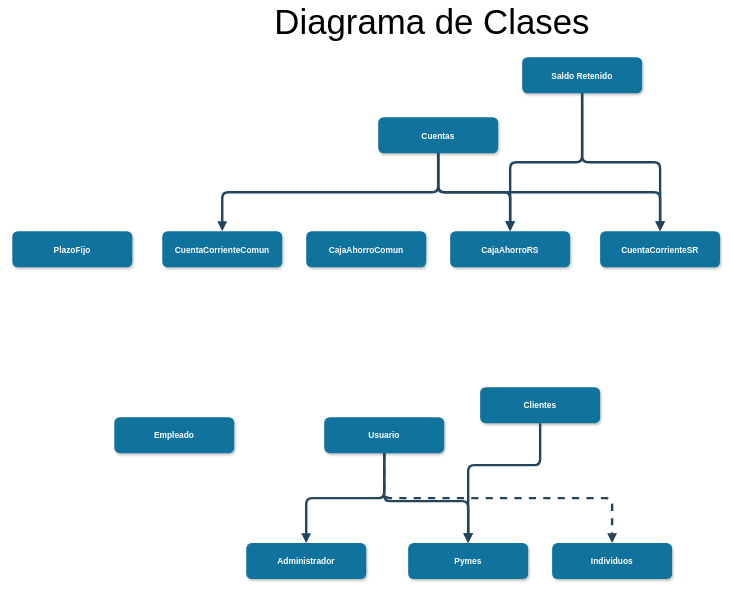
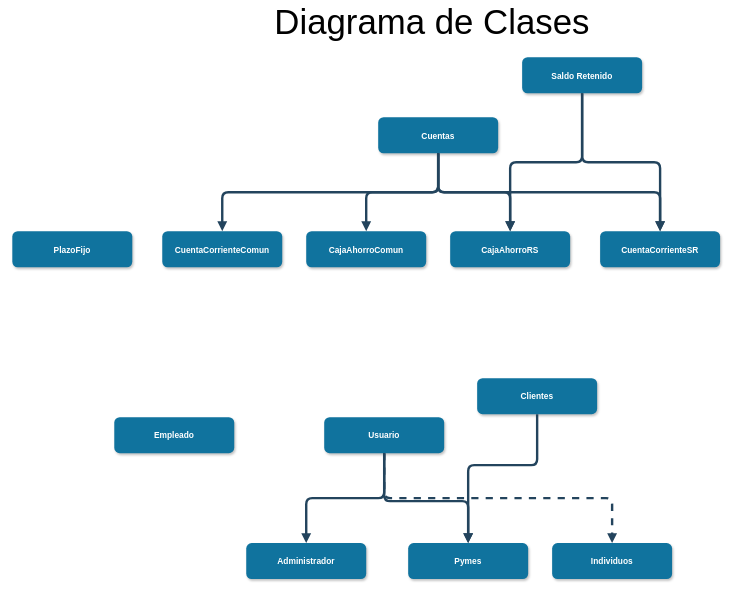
none -> (366, 207)
(540, 405) -> (537, 396)
